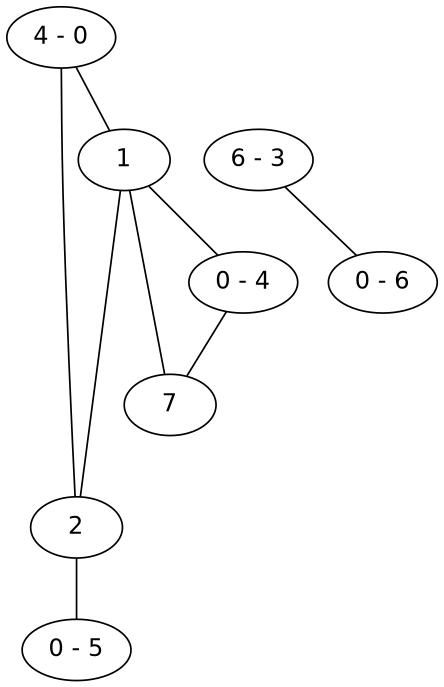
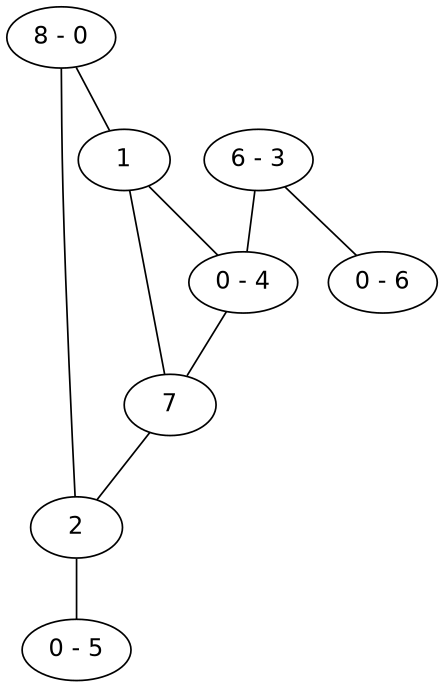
(61, 37) -> (61, 37)
none -> (251, 221)
(100, 344) -> (123, 466)
